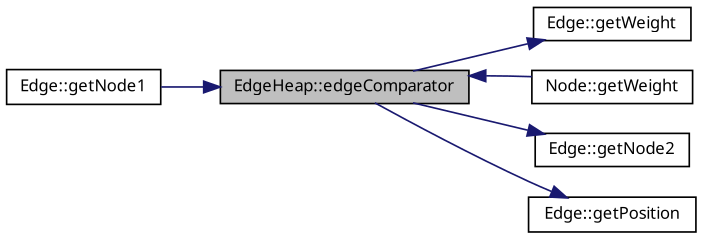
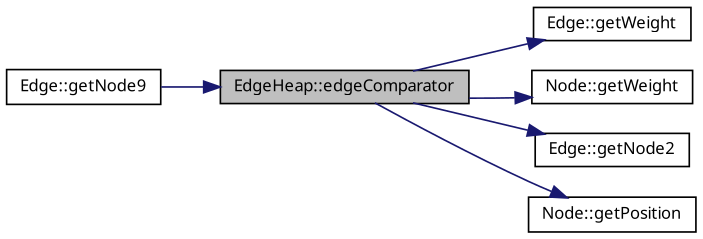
(509, 76) -> (492, 98)
(84, 87) -> (84, 87)
(612, 215) -> (612, 215)
